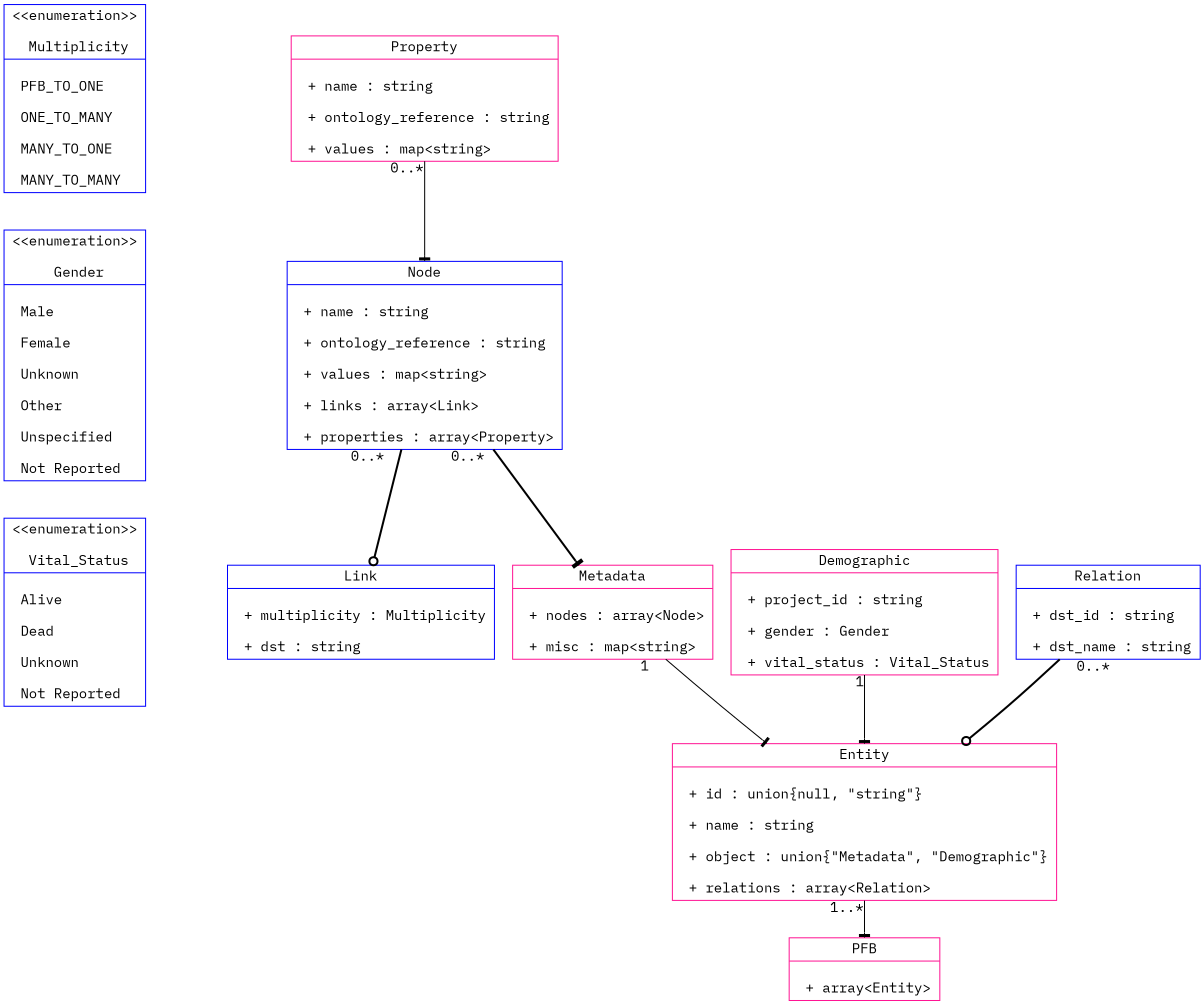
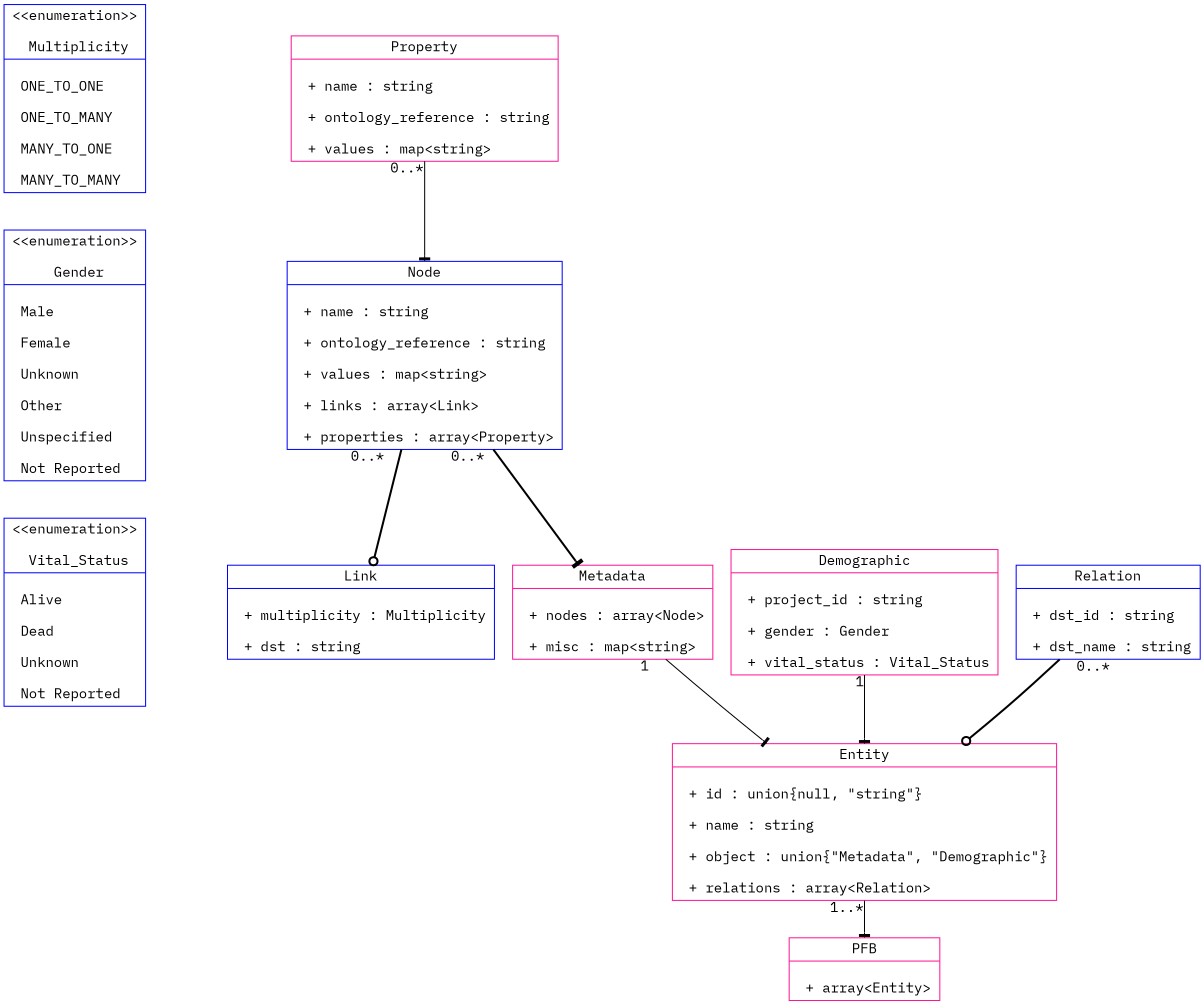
(58, 86) -> (58, 86)
